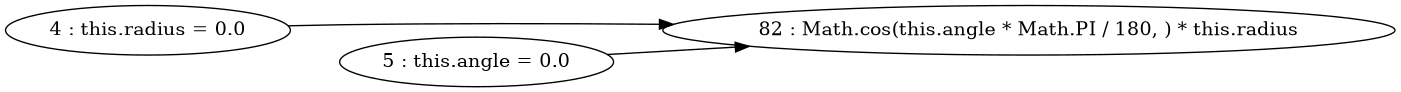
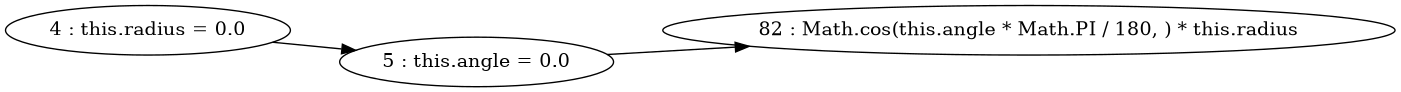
(474, 24) -> (307, 46)
